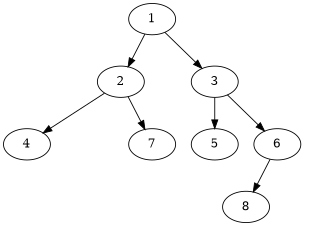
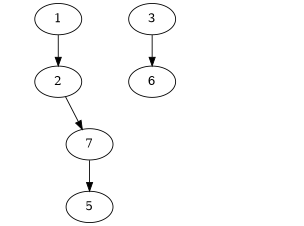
(180, 47) -> none
(215, 109) -> (90, 171)
(27, 144) -> none
(246, 207) -> none
